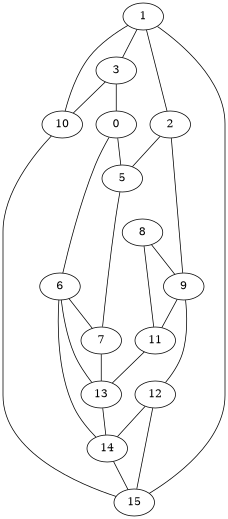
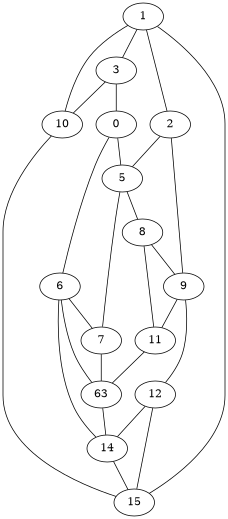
none -> (132, 205)
(101, 394) -> (101, 394)
